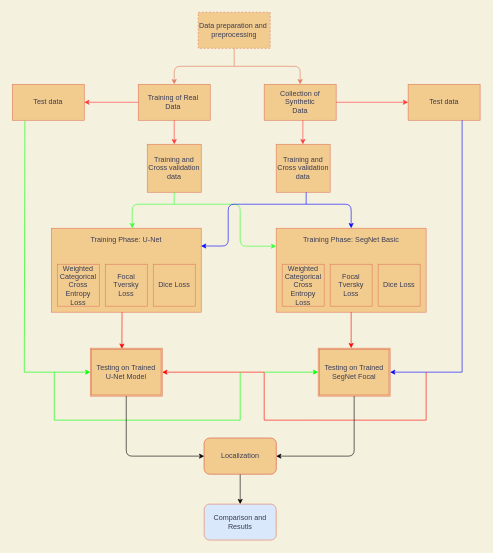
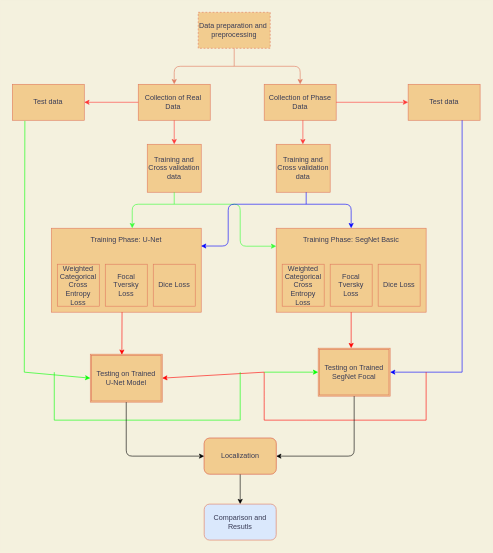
(174, 102) -> (174, 102)
(300, 102) -> (300, 102)
(126, 372) -> (126, 378)
